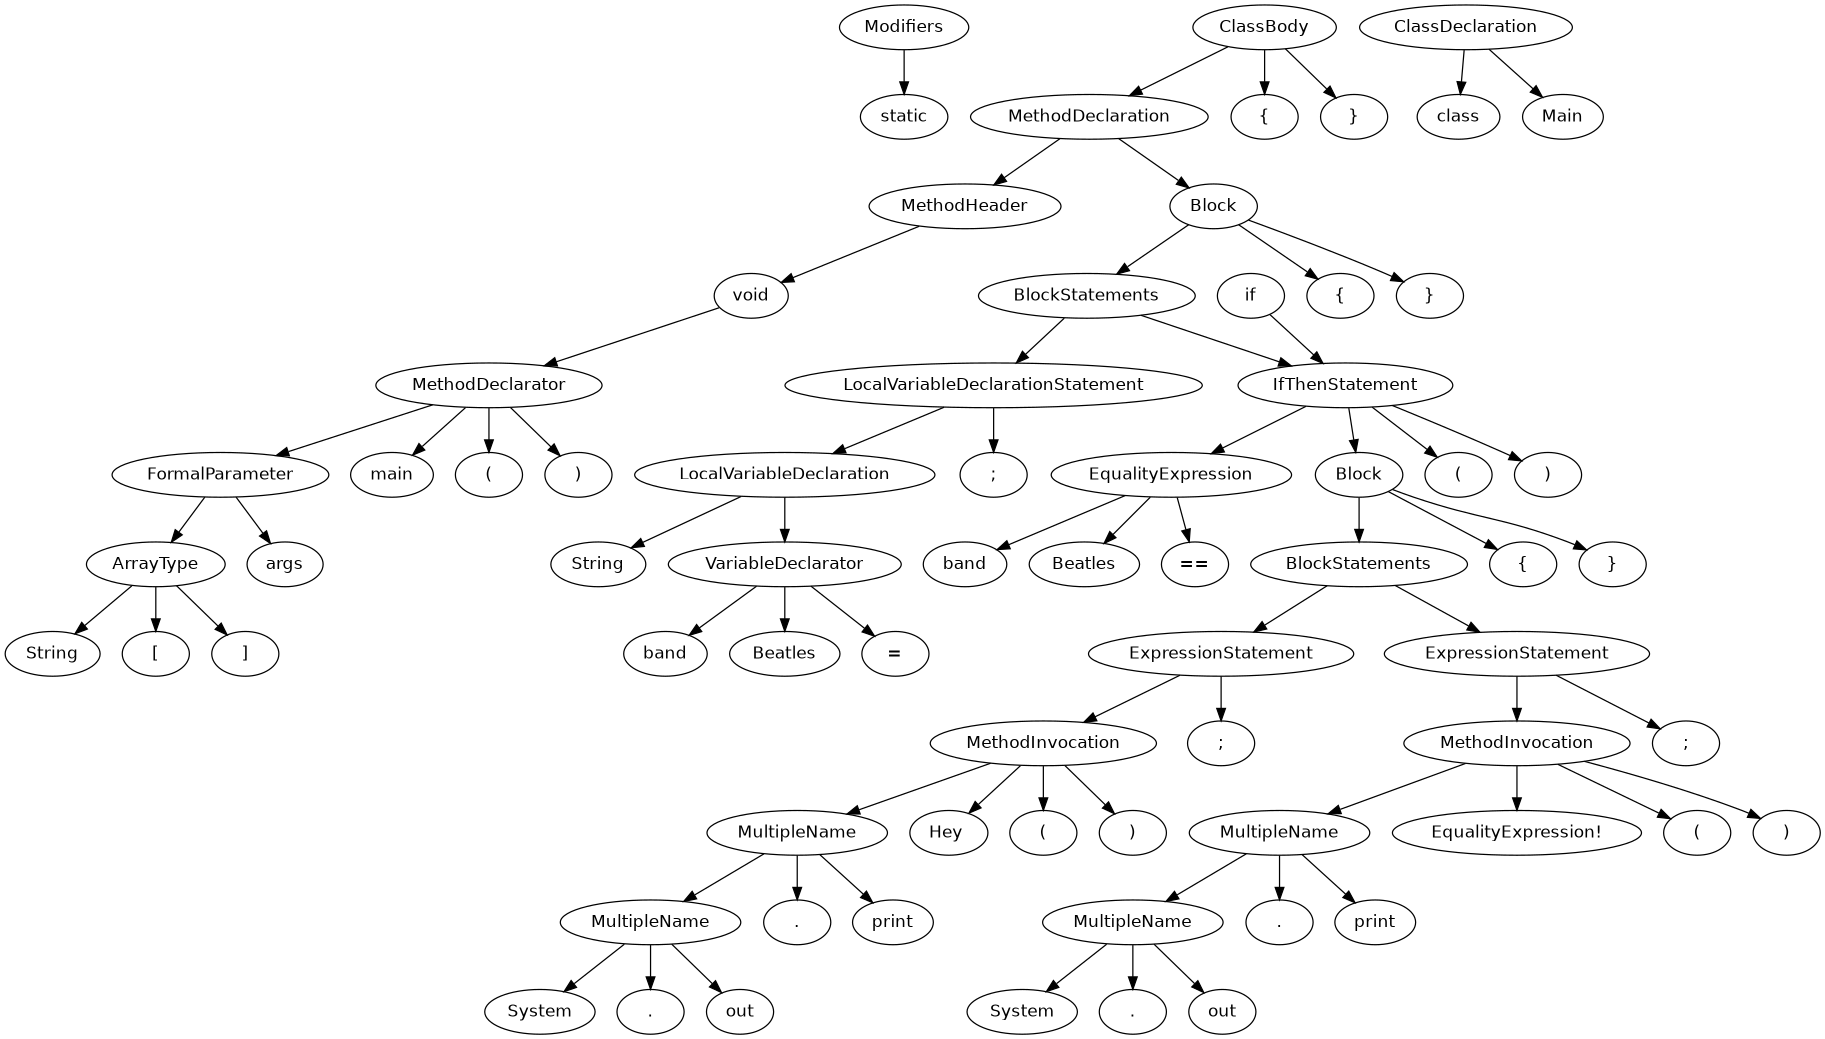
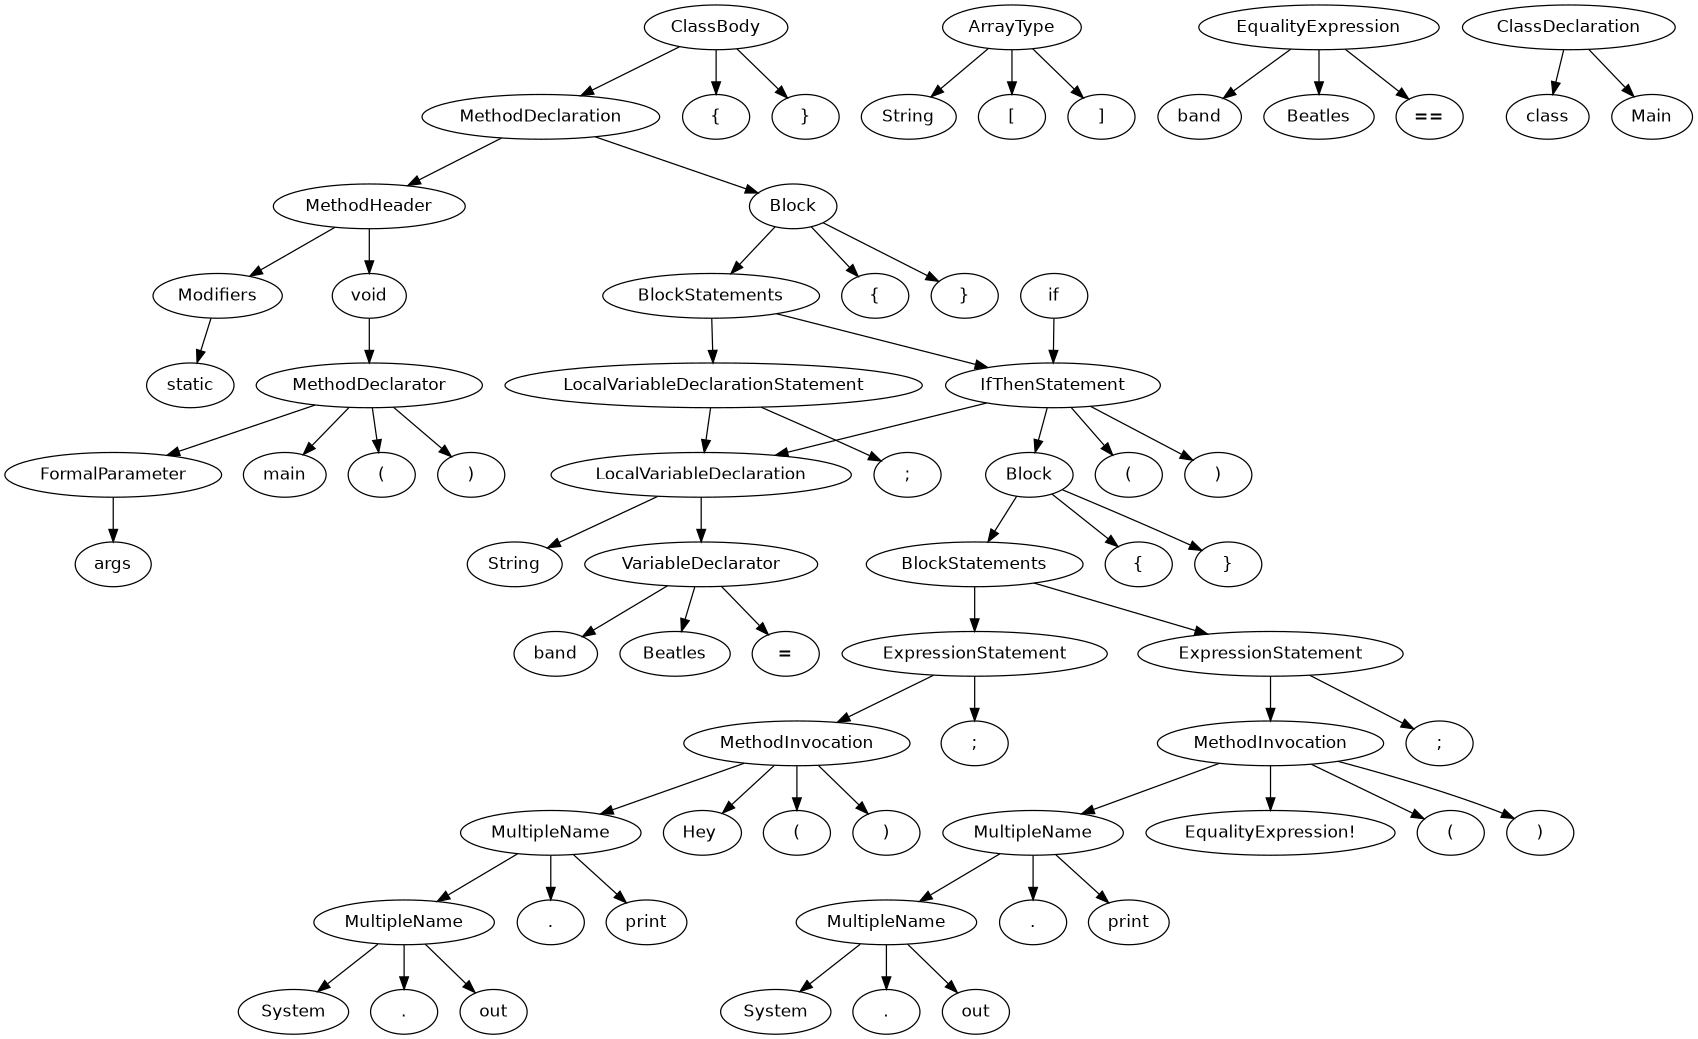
none -> (298, 249)
(1264, 427) -> (887, 428)
(192, 515) -> none
